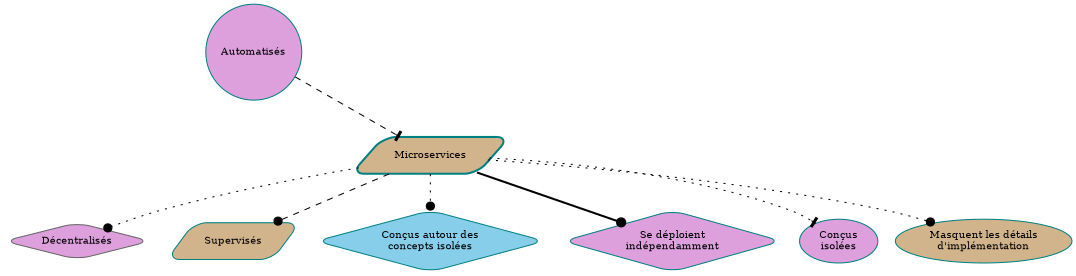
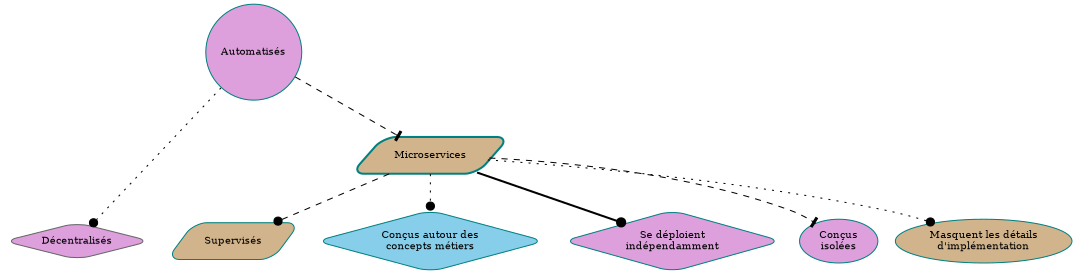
(718, 189) -> (718, 189)
(234, 192) -> (159, 154)
(430, 241) -> (430, 241)
